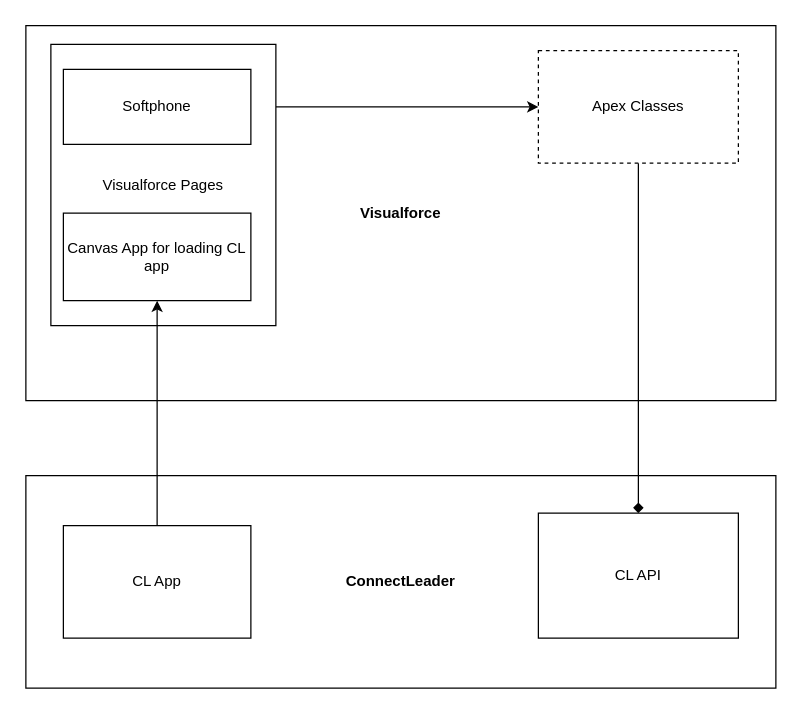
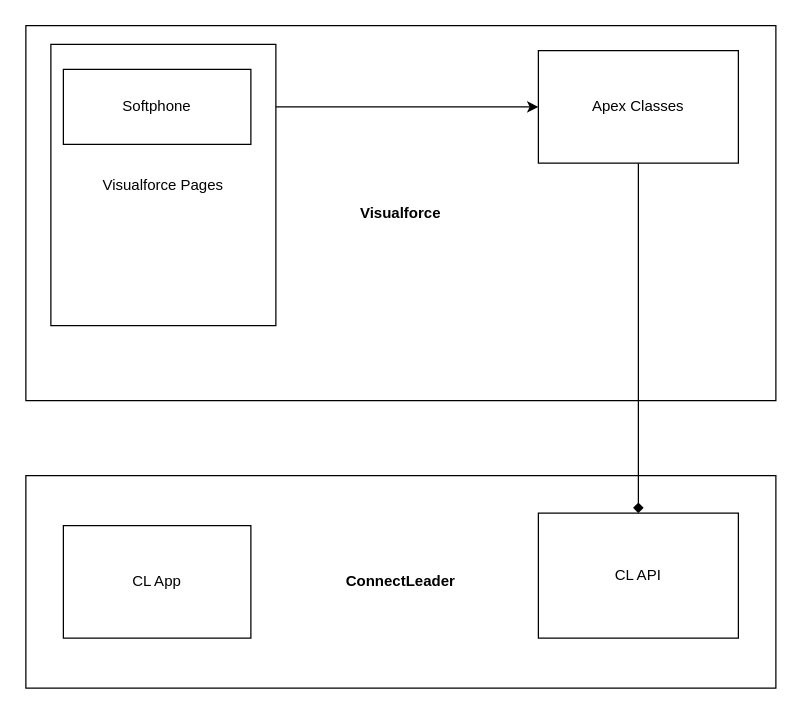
(638, 107) -> (638, 107)
(157, 257) -> none
(157, 418) -> none
